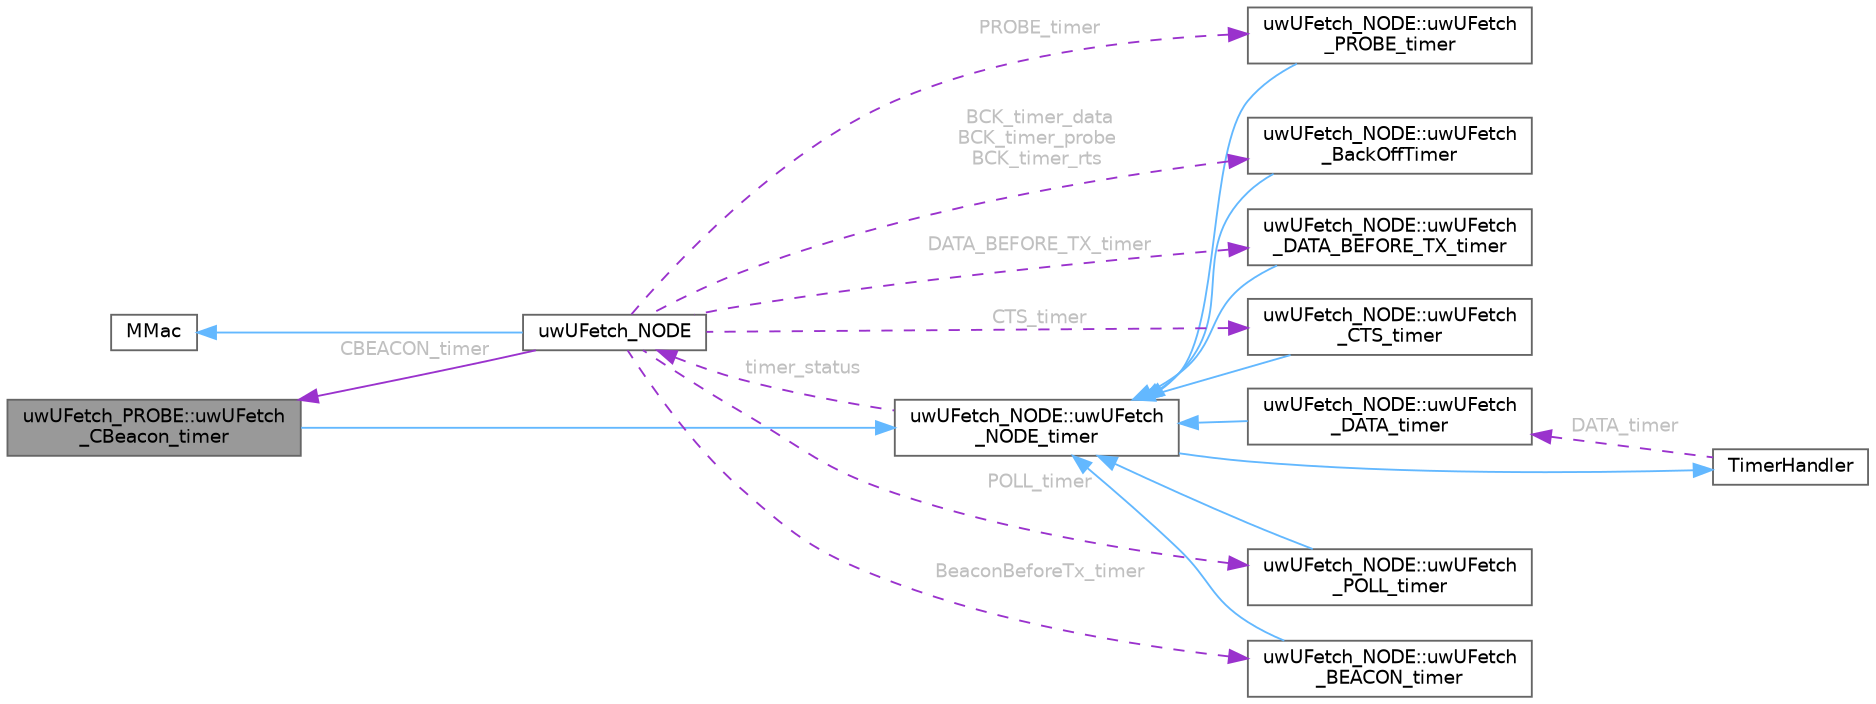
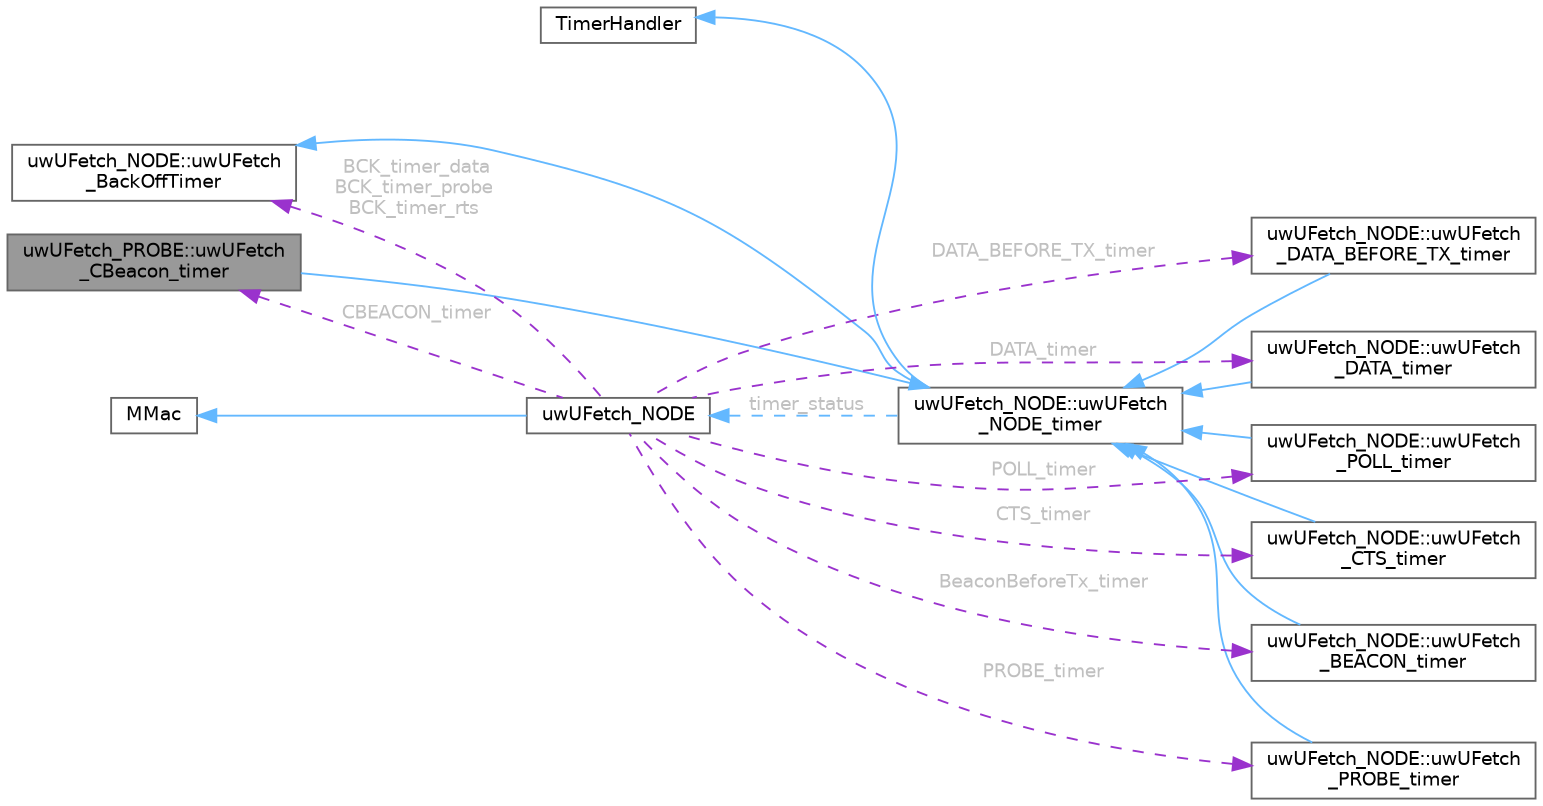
(1228, 218) -> (649, 195)
(427, 374) -> (411, 347)
(783, 390) -> (814, 416)
(1632, 447) -> (961, 364)
